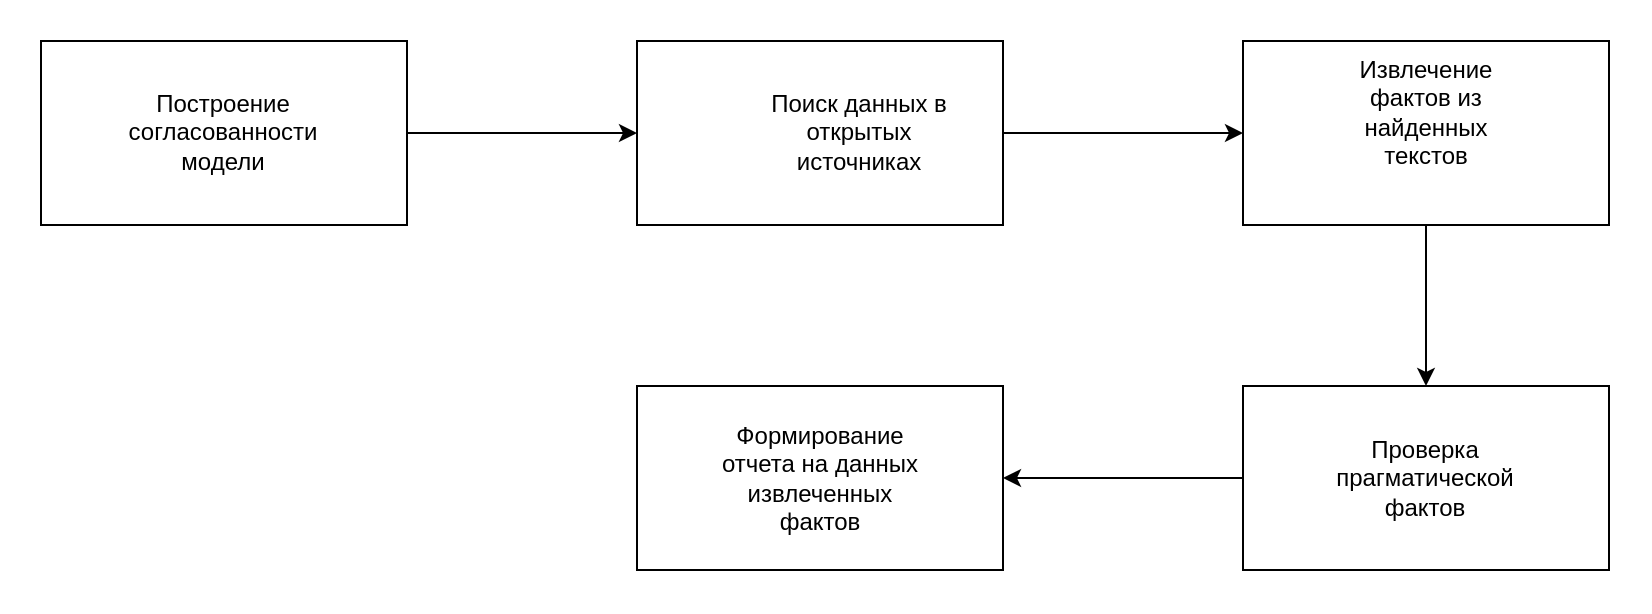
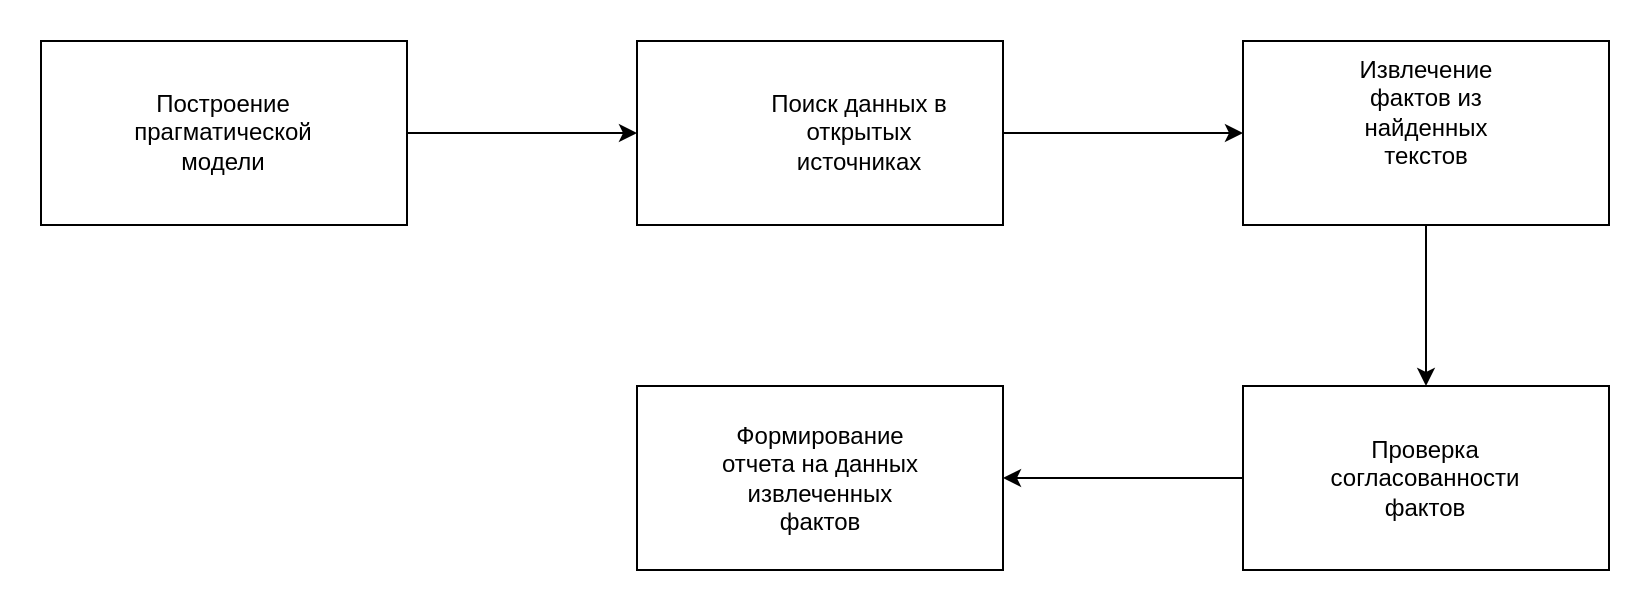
(224, 133) -> (224, 133)
(1426, 479) -> (1426, 479)
